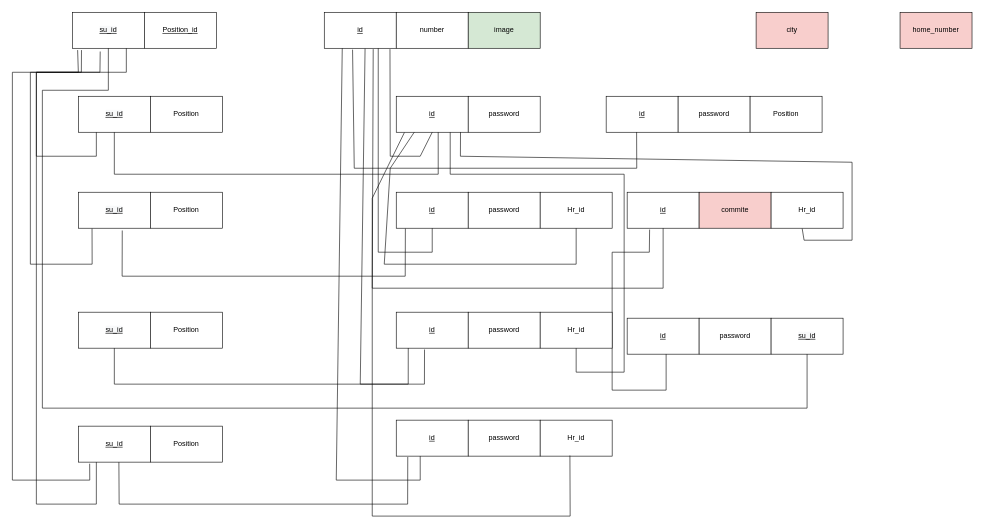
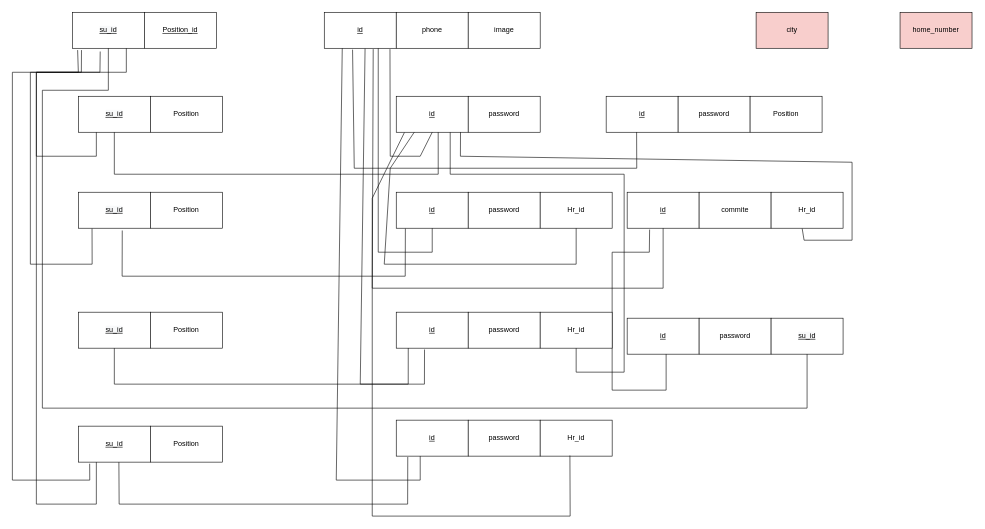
(432, 30) -> (432, 30)
(504, 30) -> (504, 30)
(735, 210) -> (735, 210)
